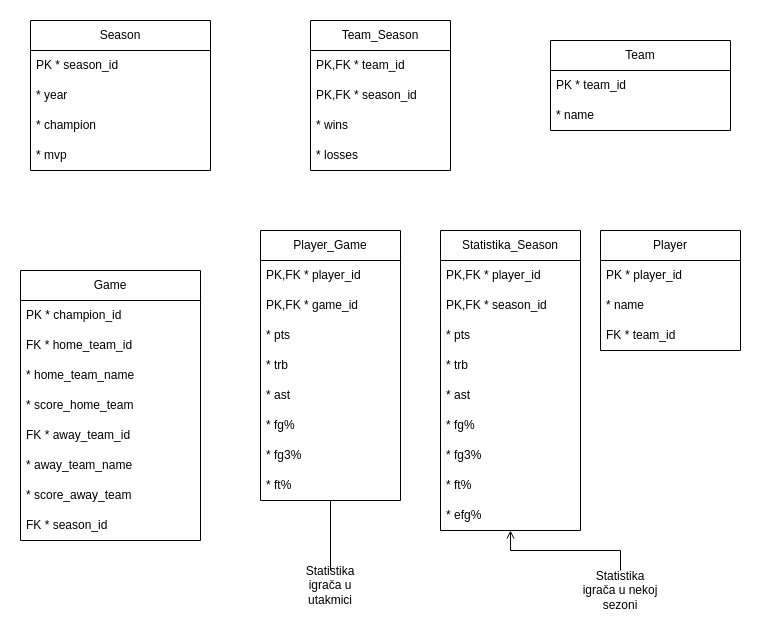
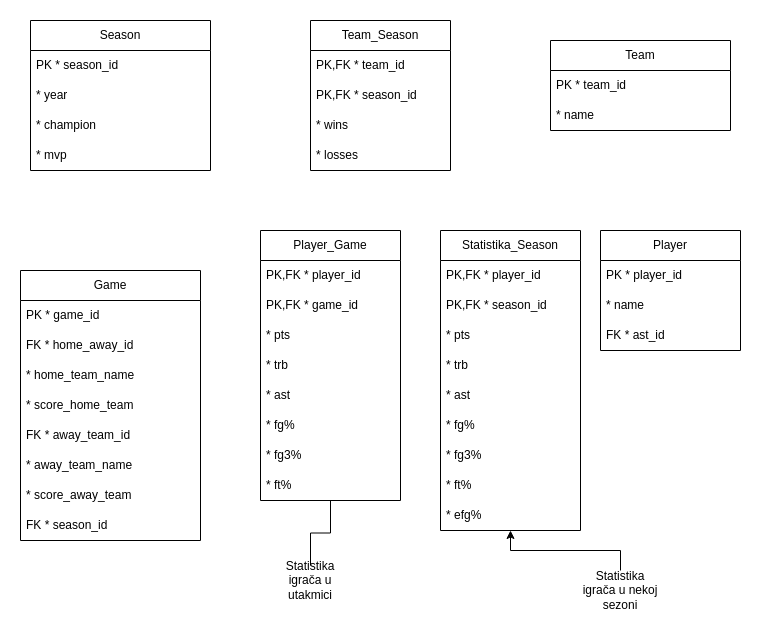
(74, 316) -> (62, 316)
(642, 336) -> (639, 336)
(79, 346) -> (79, 346)
(511, 536) -> (511, 538)
(331, 586) -> (311, 581)
